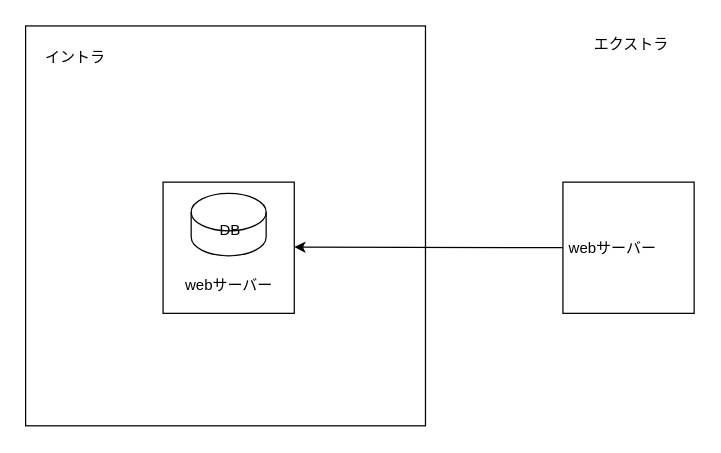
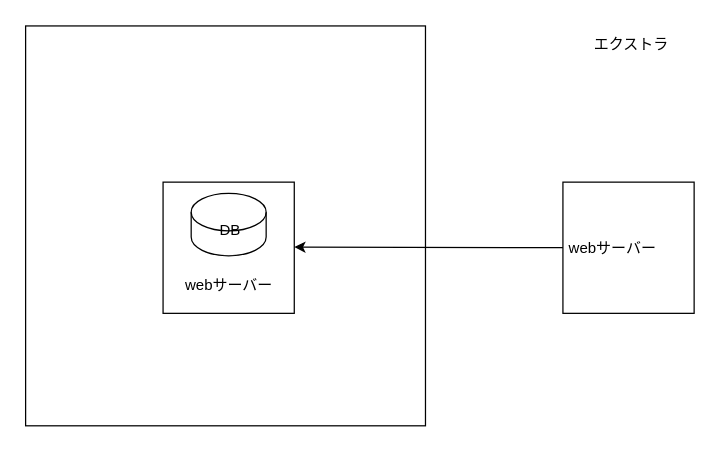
(76, 57) -> none
